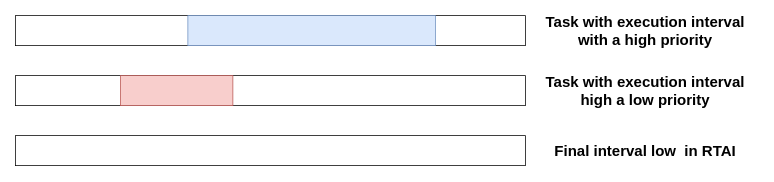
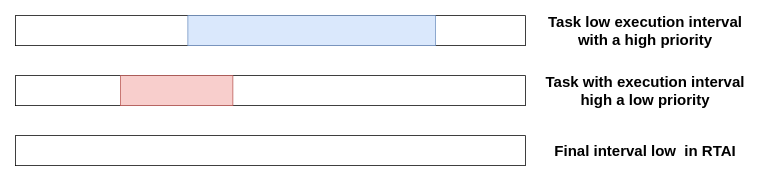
(645, 30) -> (645, 30)
